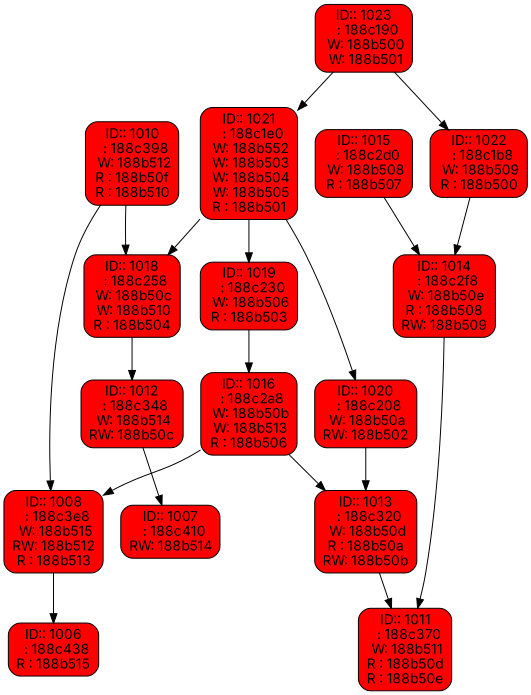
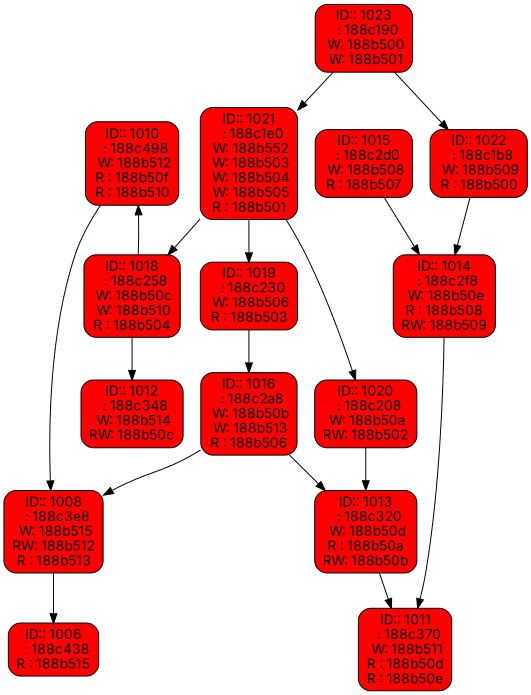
(133, 149) -> (133, 149)
(125, 225) -> (139, 235)
(170, 532) -> none
